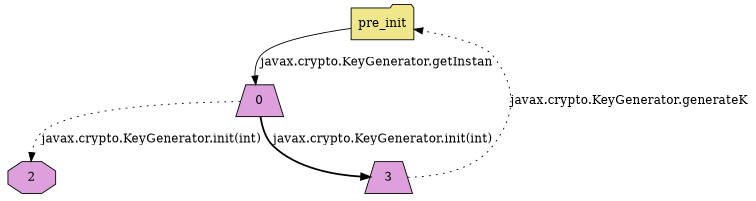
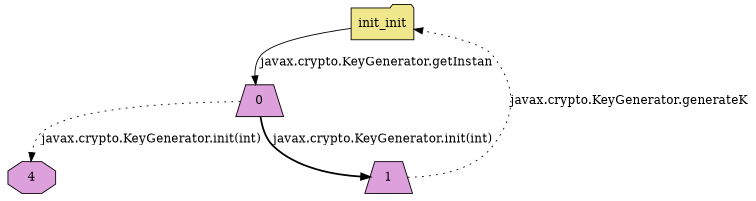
(382, 24) -> (382, 24)
(32, 178) -> (32, 178)
(389, 178) -> (389, 178)
